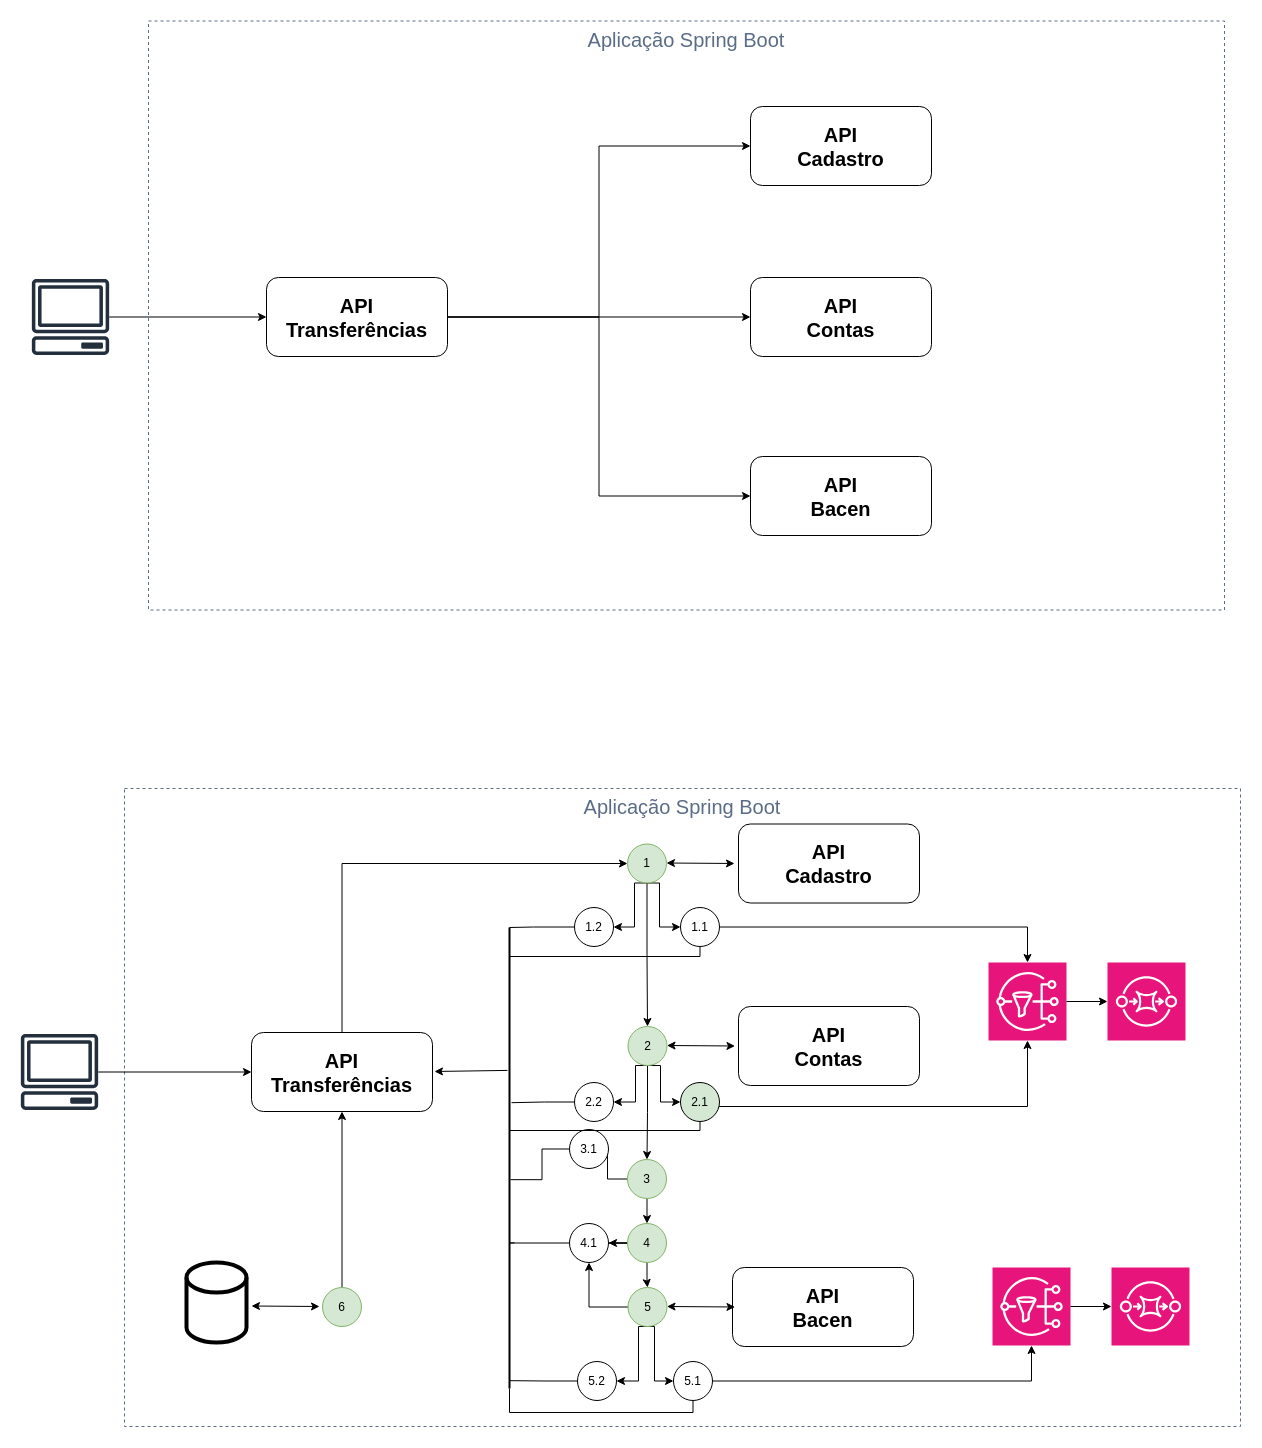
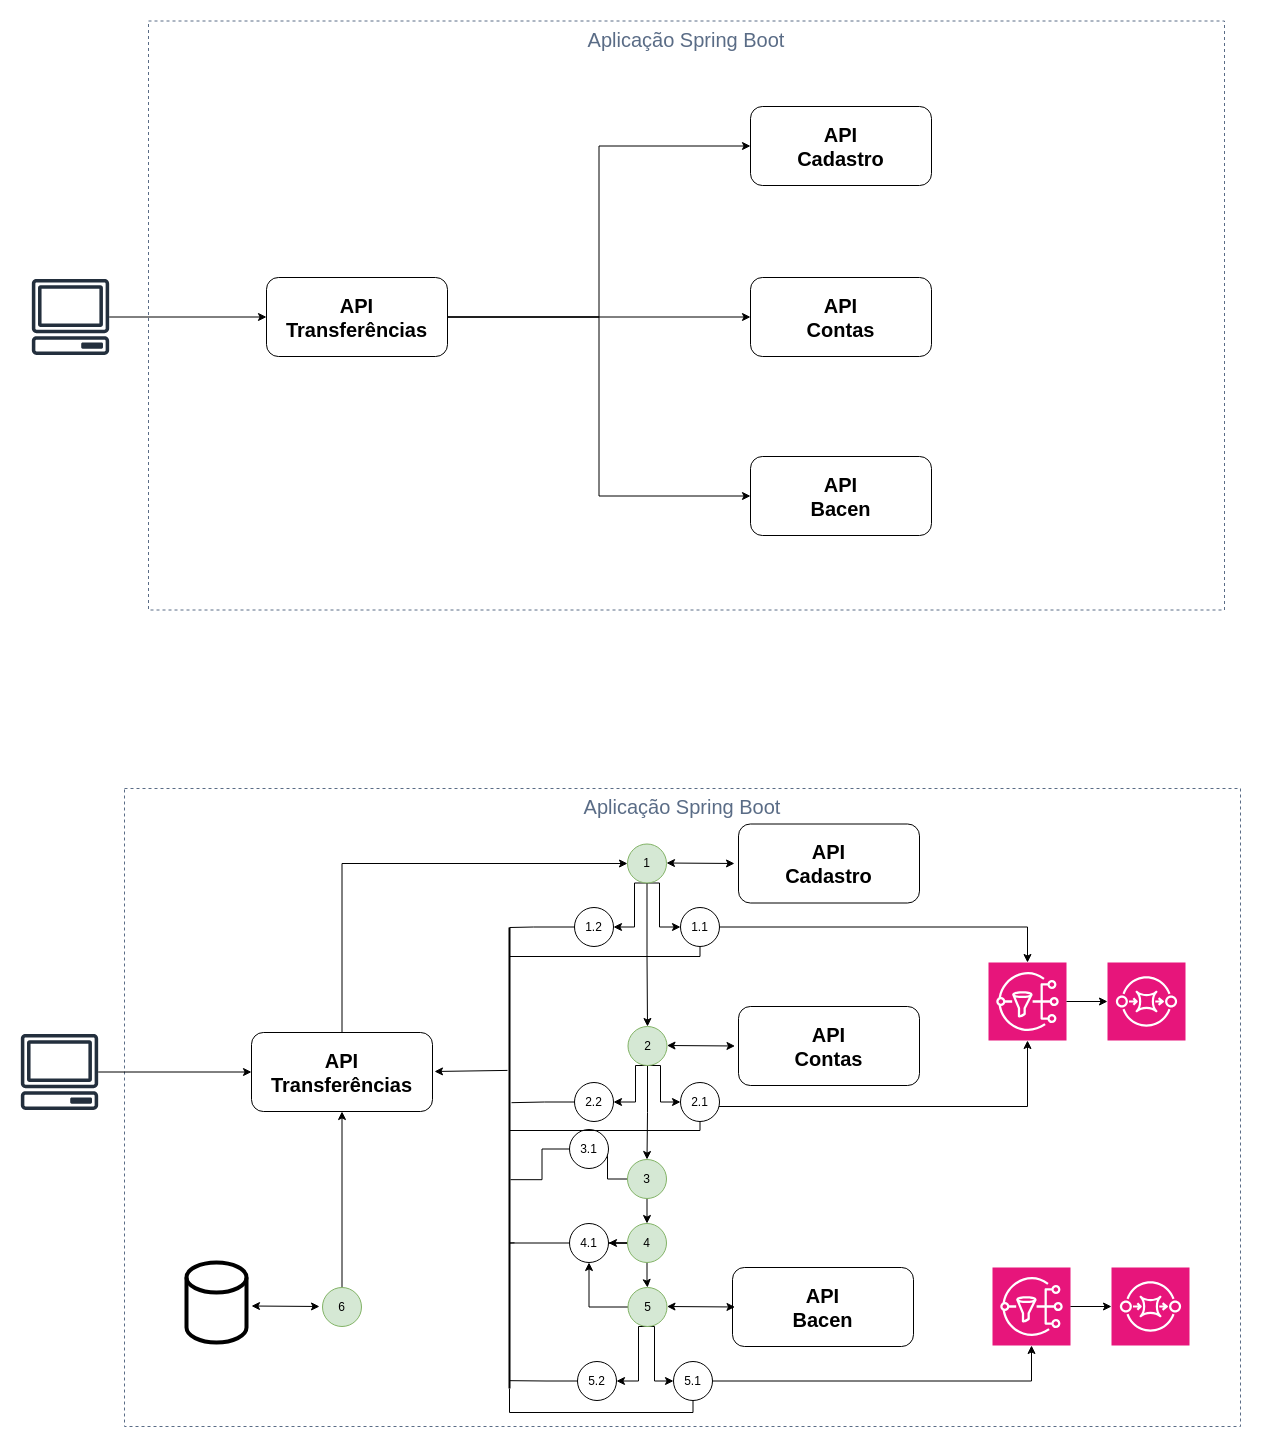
(700, 1102) -> (700, 1102)
